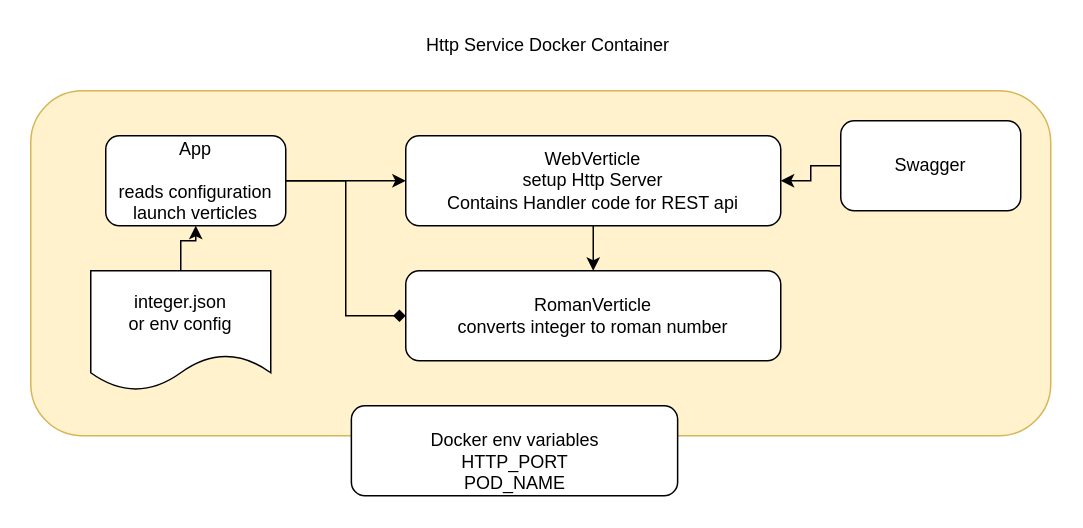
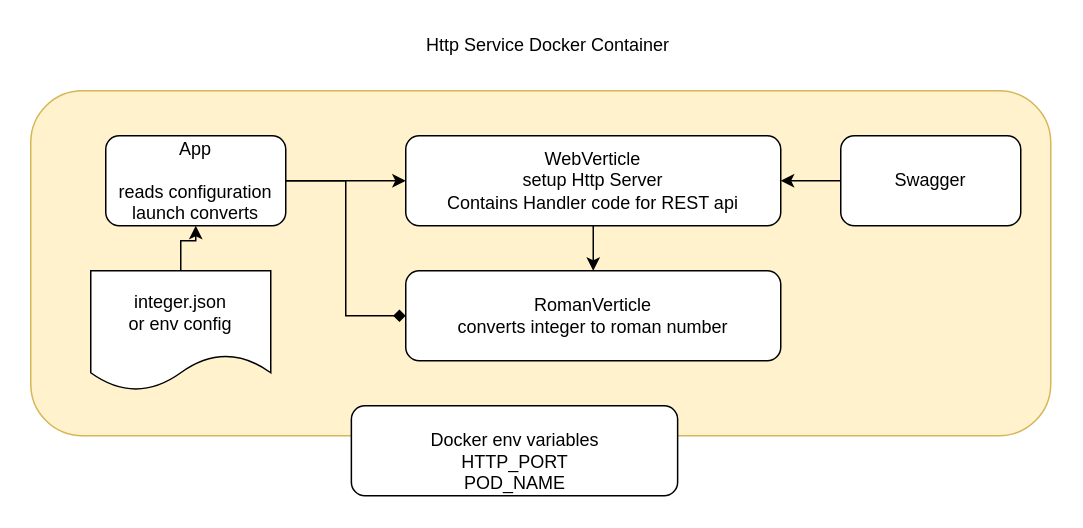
(931, 166) -> (931, 181)
(196, 181) -> (196, 181)
